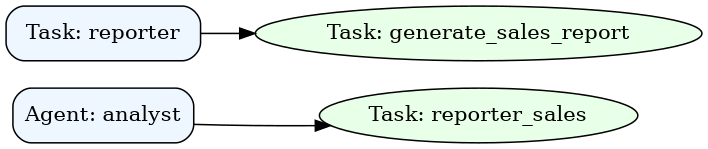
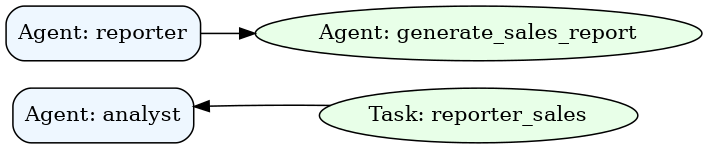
(103, 33) -> (103, 33)
(479, 33) -> (479, 33)
(255, 126) -> (270, 105)
